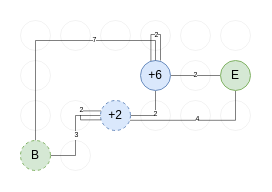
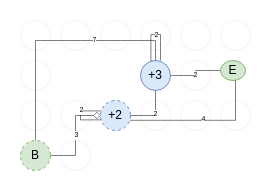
(156, 76) -> (156, 76)
(236, 76) -> (233, 71)
(96, 116) -> (93, 116)
